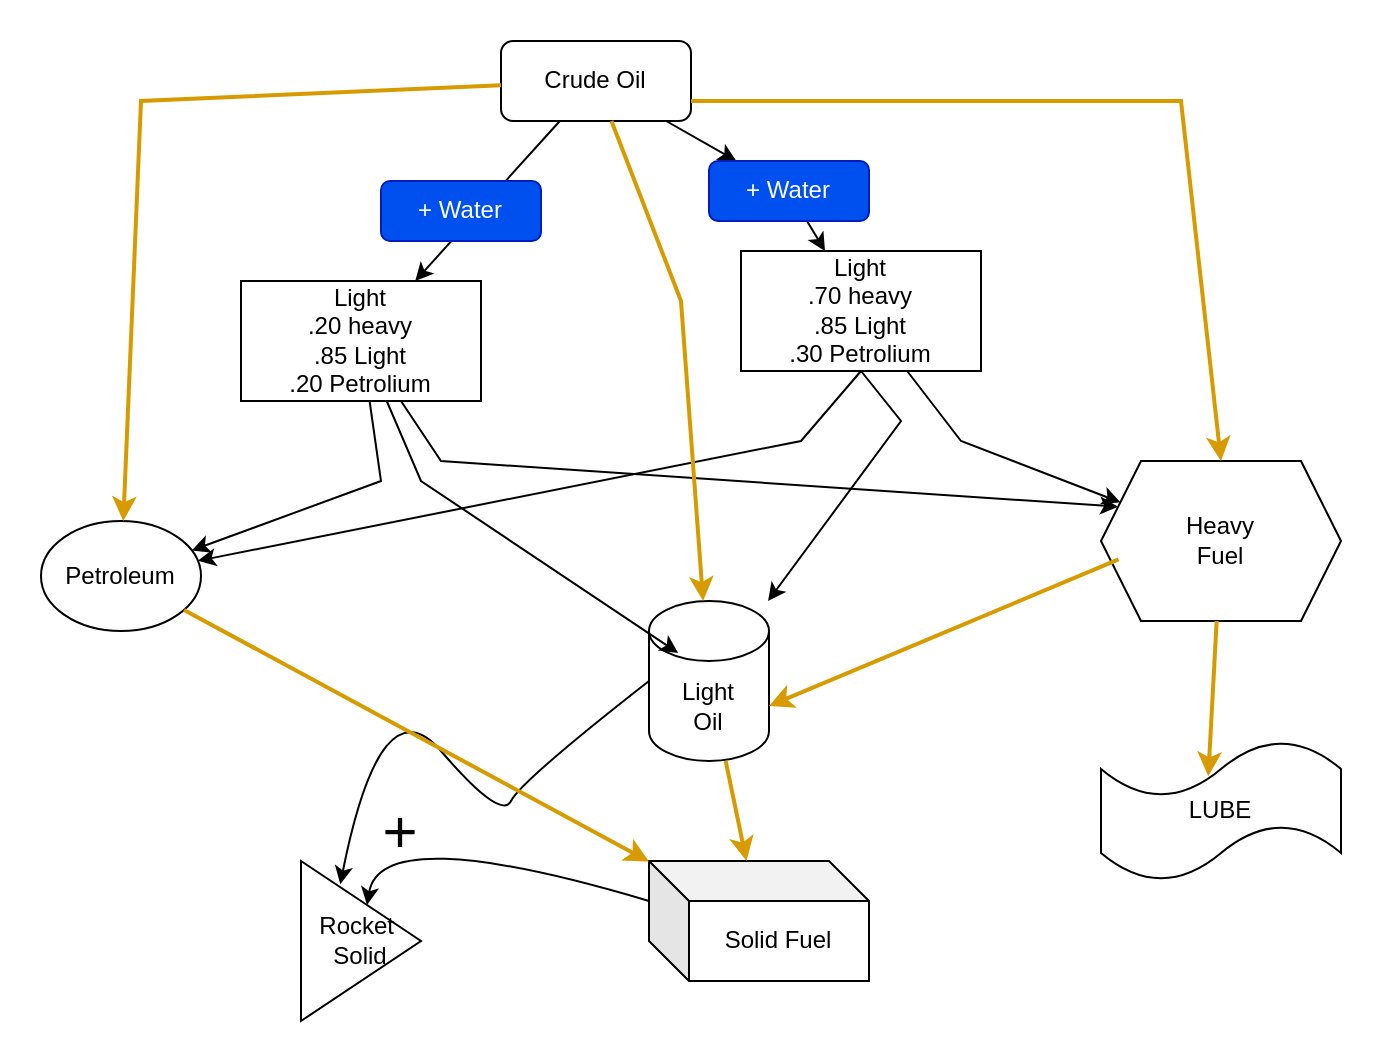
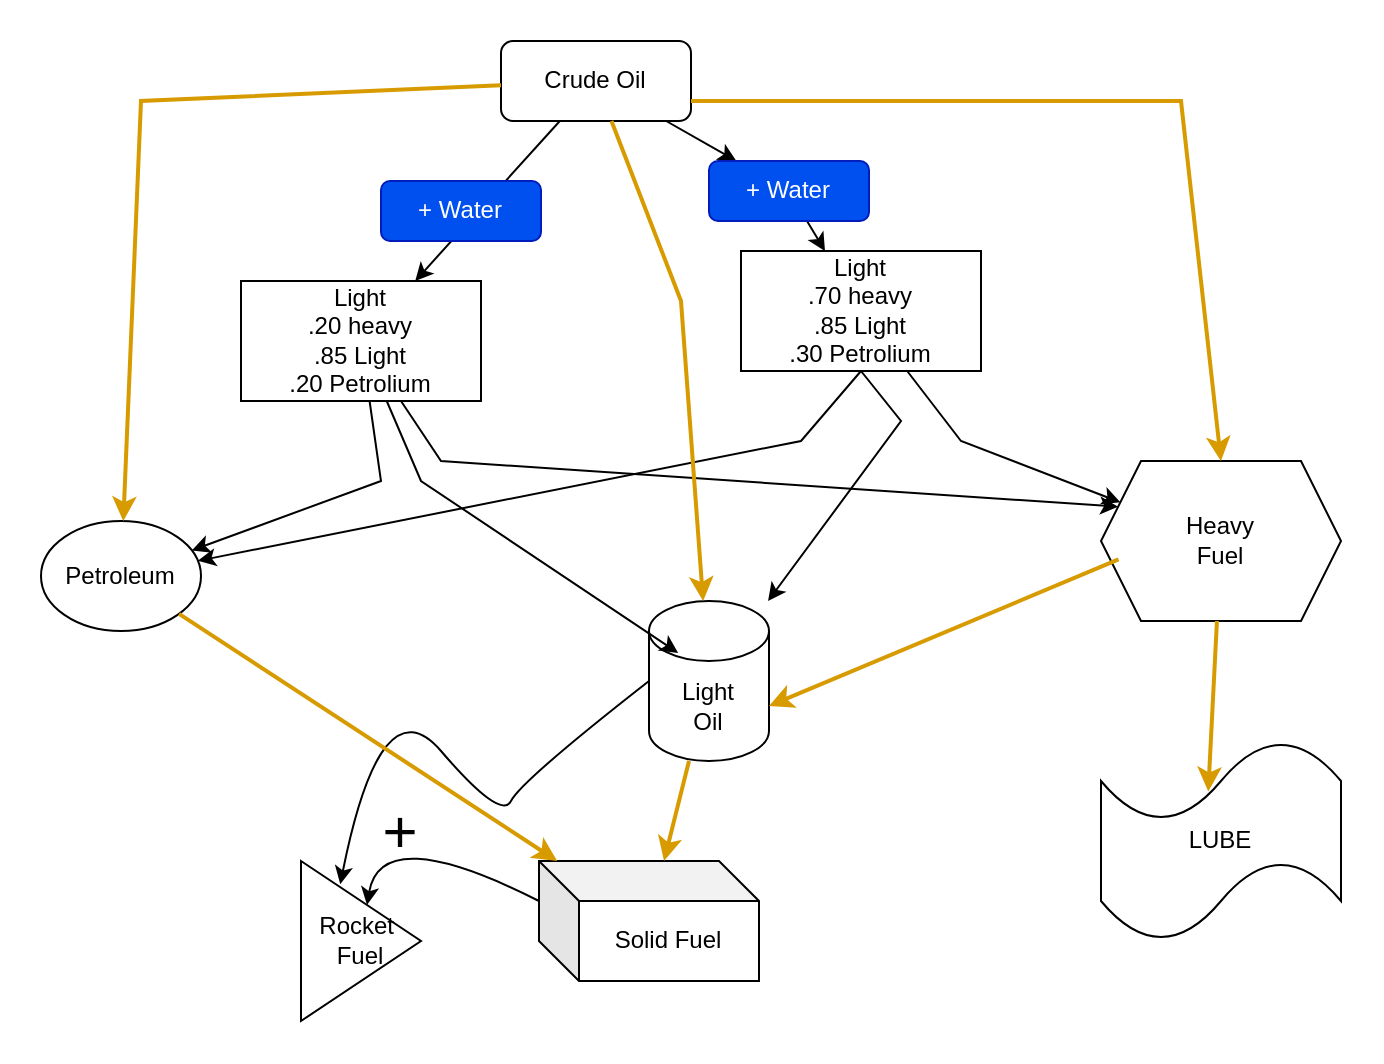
(1221, 811) -> (1221, 841)
(759, 921) -> (649, 921)
(361, 941) -> (361, 941)
